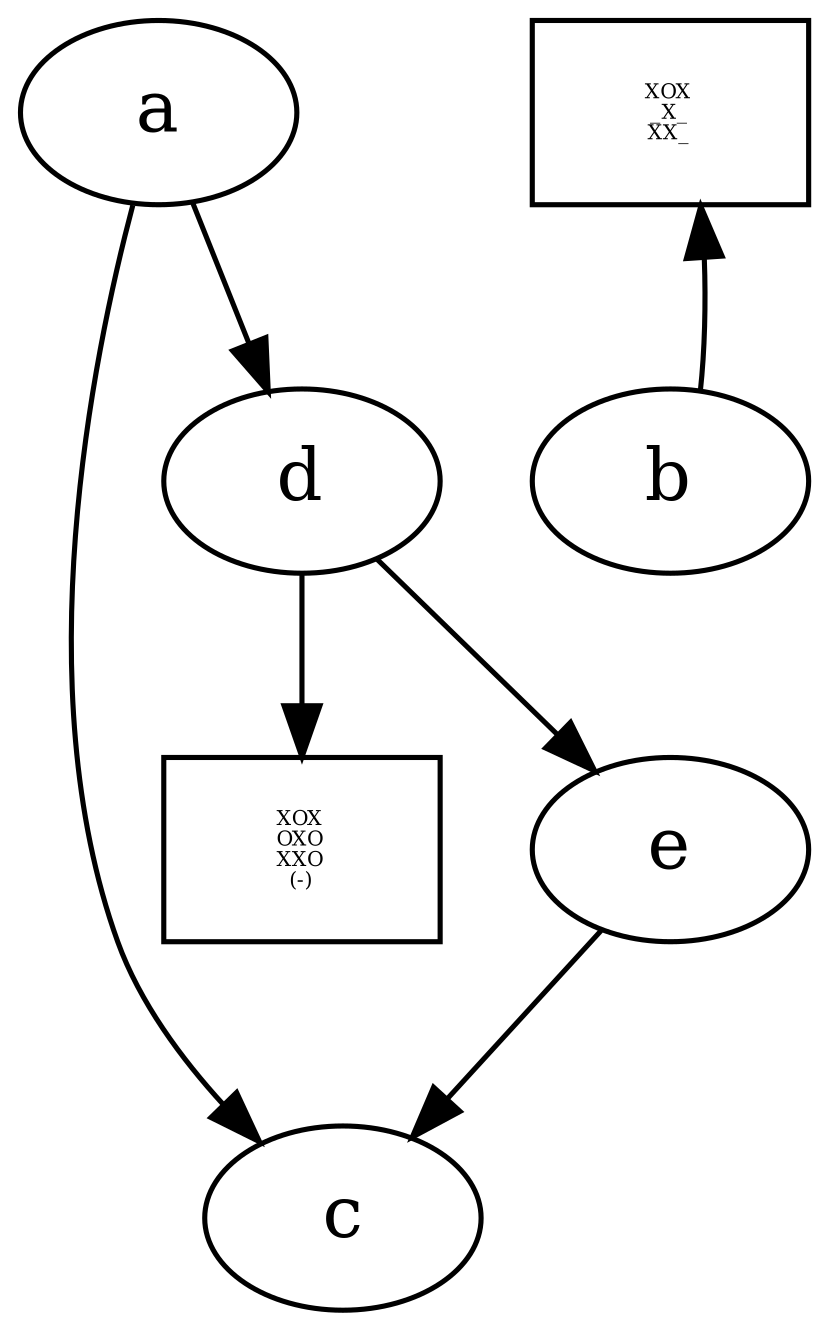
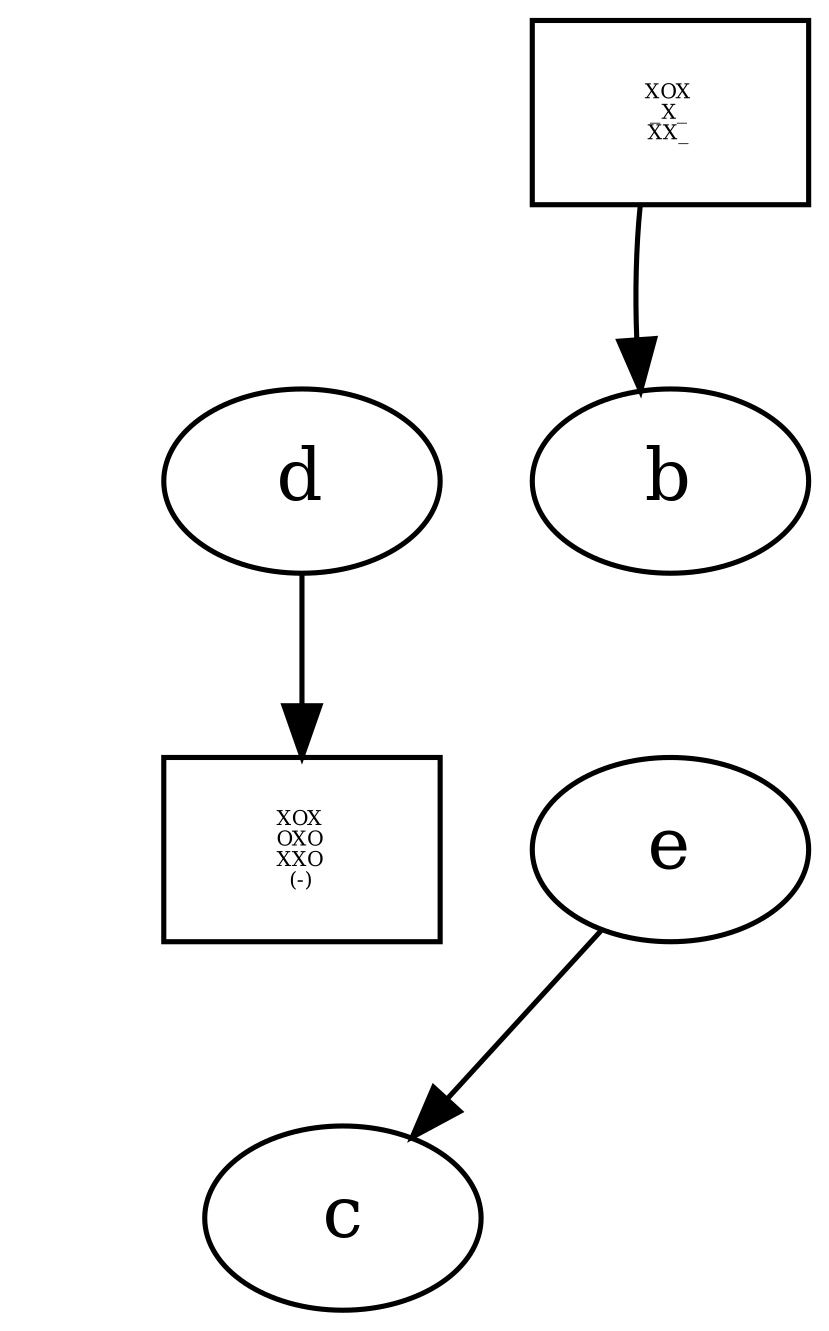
(159, 113) -> none
(705, 325) -> (636, 273)
(467, 647) -> none
